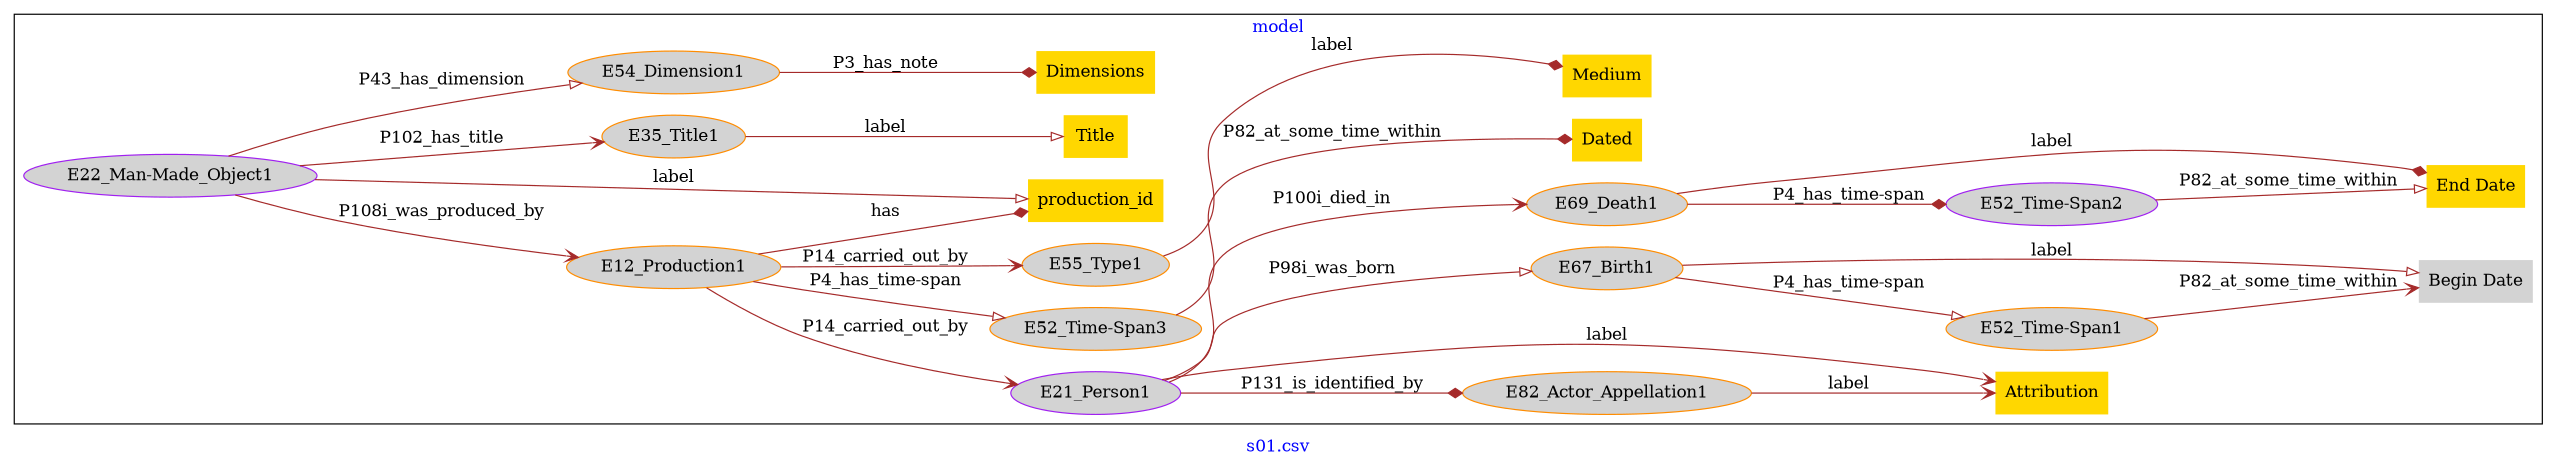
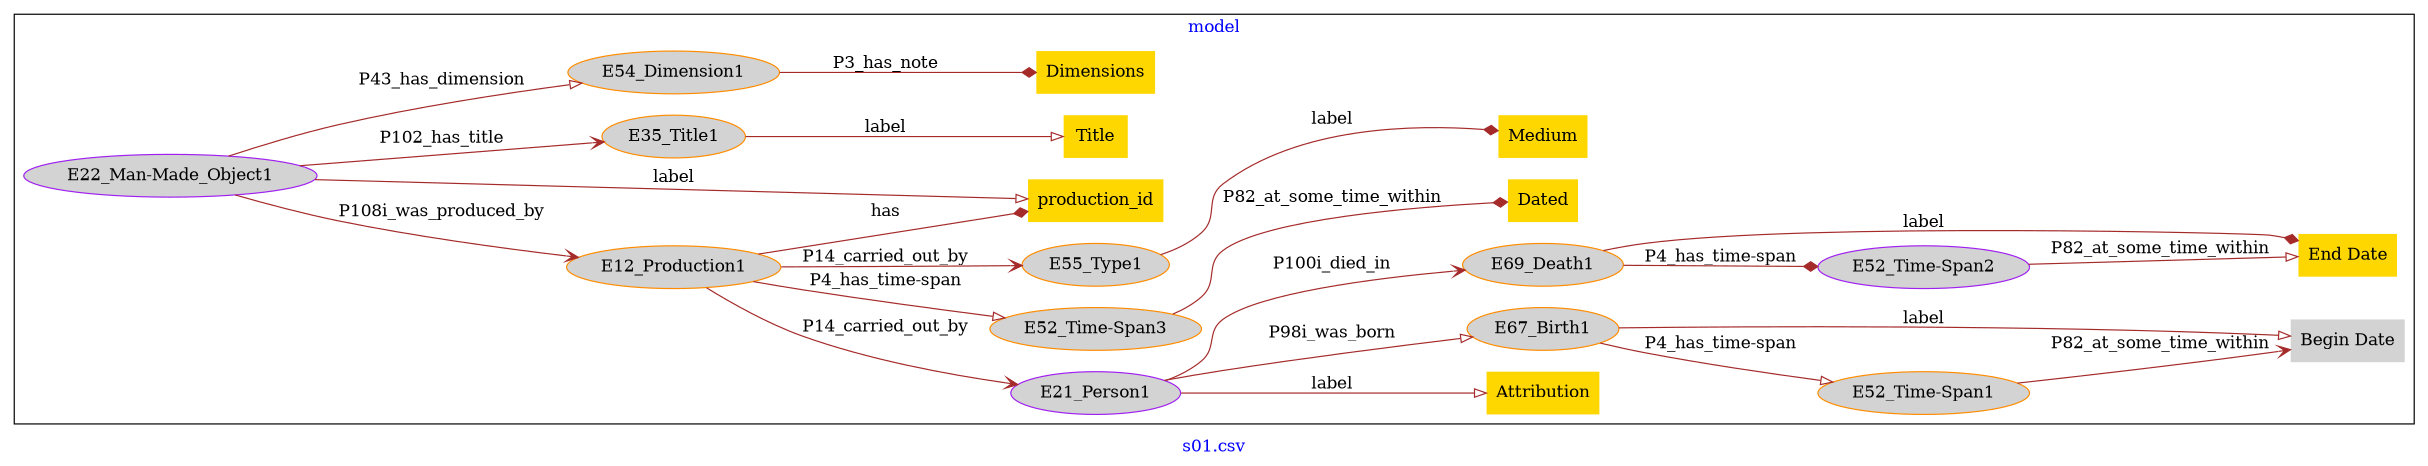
(1573, 344) -> (1328, 393)
(1607, 393) -> none
